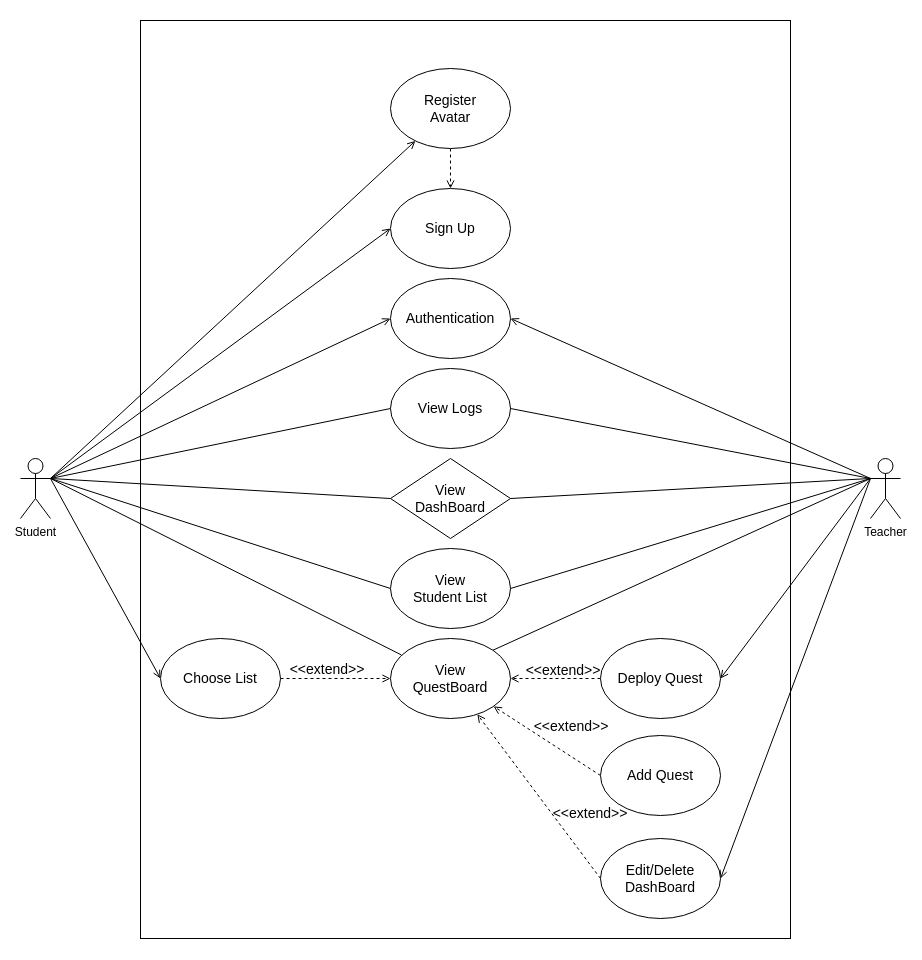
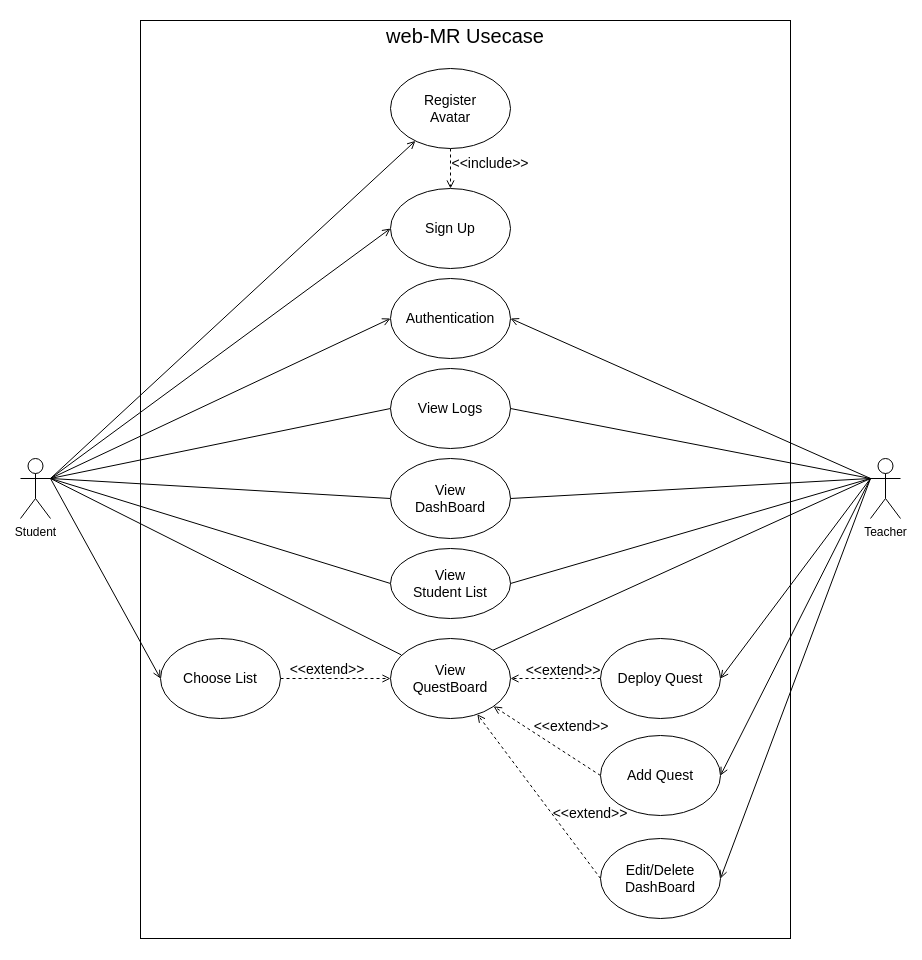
none -> (466, 36)
none -> (491, 164)
(451, 499) -> (451, 499)
(451, 589) -> (451, 584)
none -> (792, 634)
